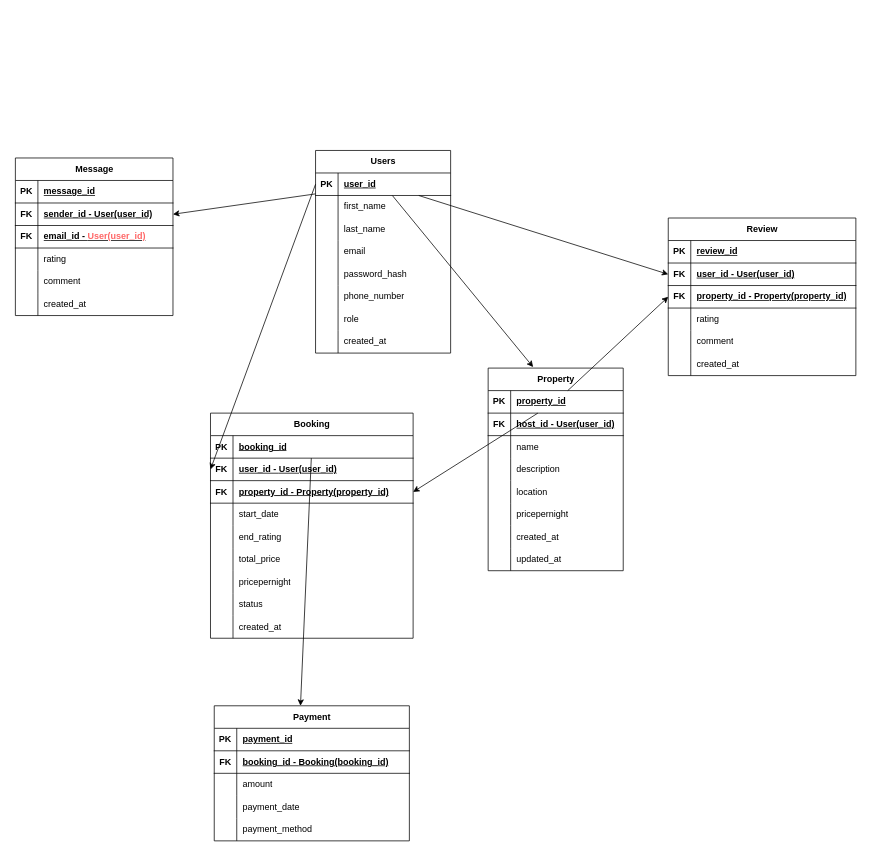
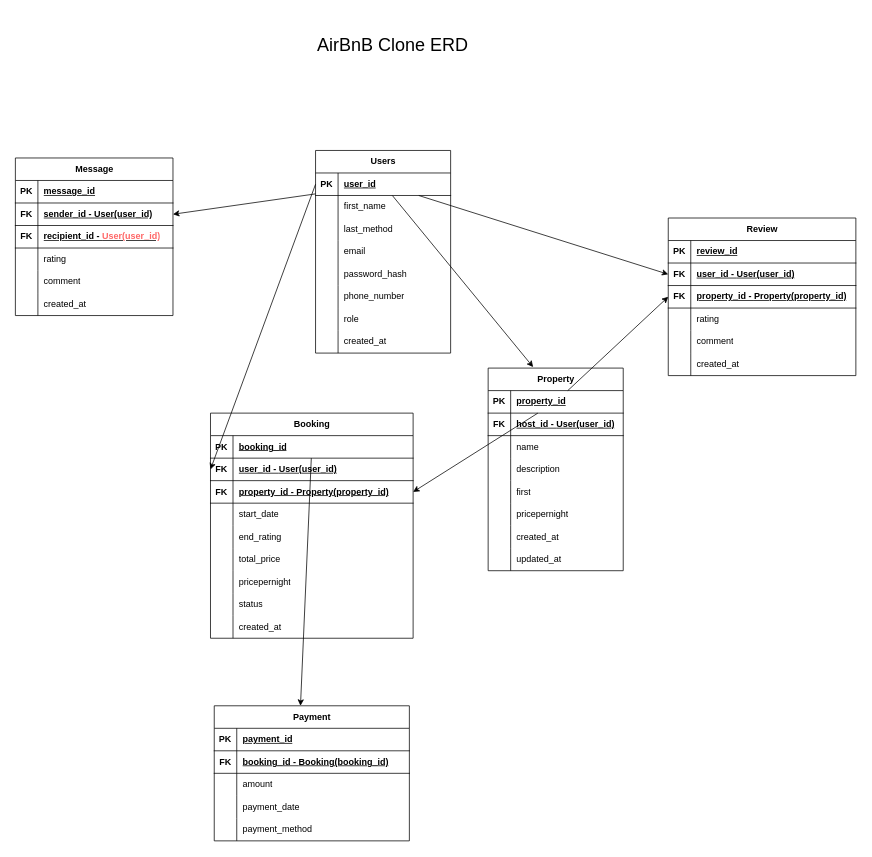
none -> (393, 45)
(365, 229) -> (370, 229)
(99, 237) -> (108, 237)
(534, 492) -> (528, 492)
